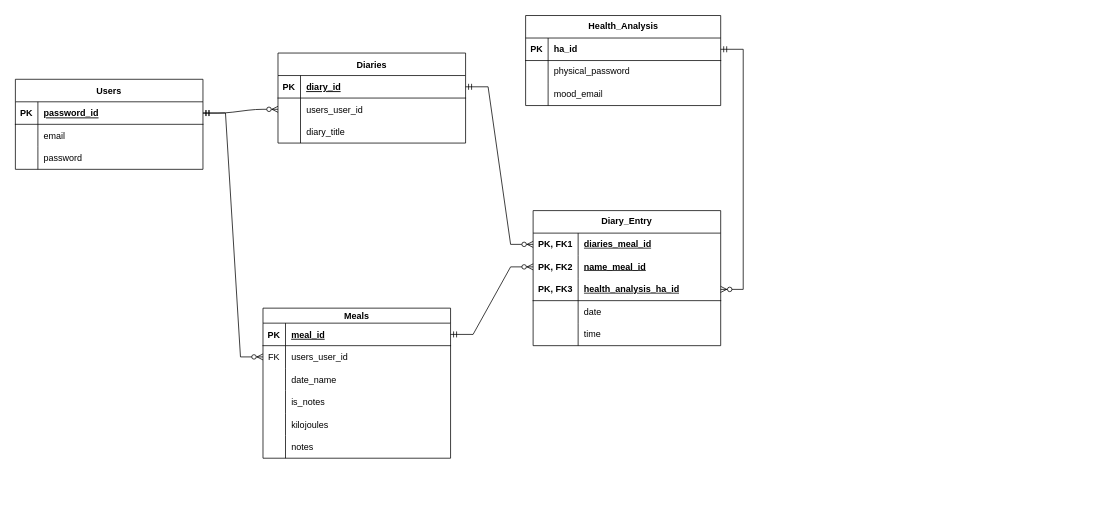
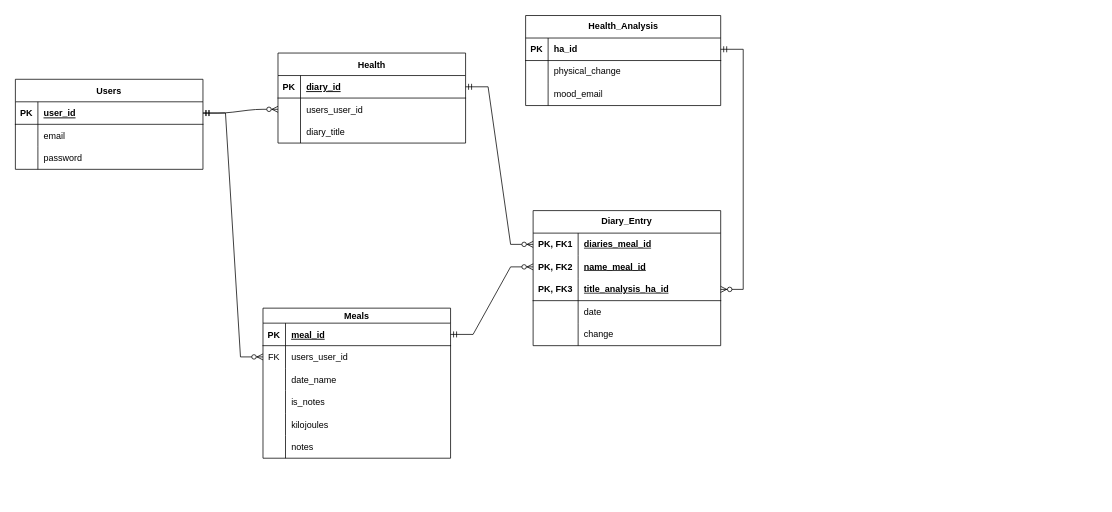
(371, 65) -> (371, 65)
(594, 72) -> (589, 72)
(70, 113) -> (60, 113)
(632, 289) -> (628, 289)
(593, 334) -> (599, 334)
